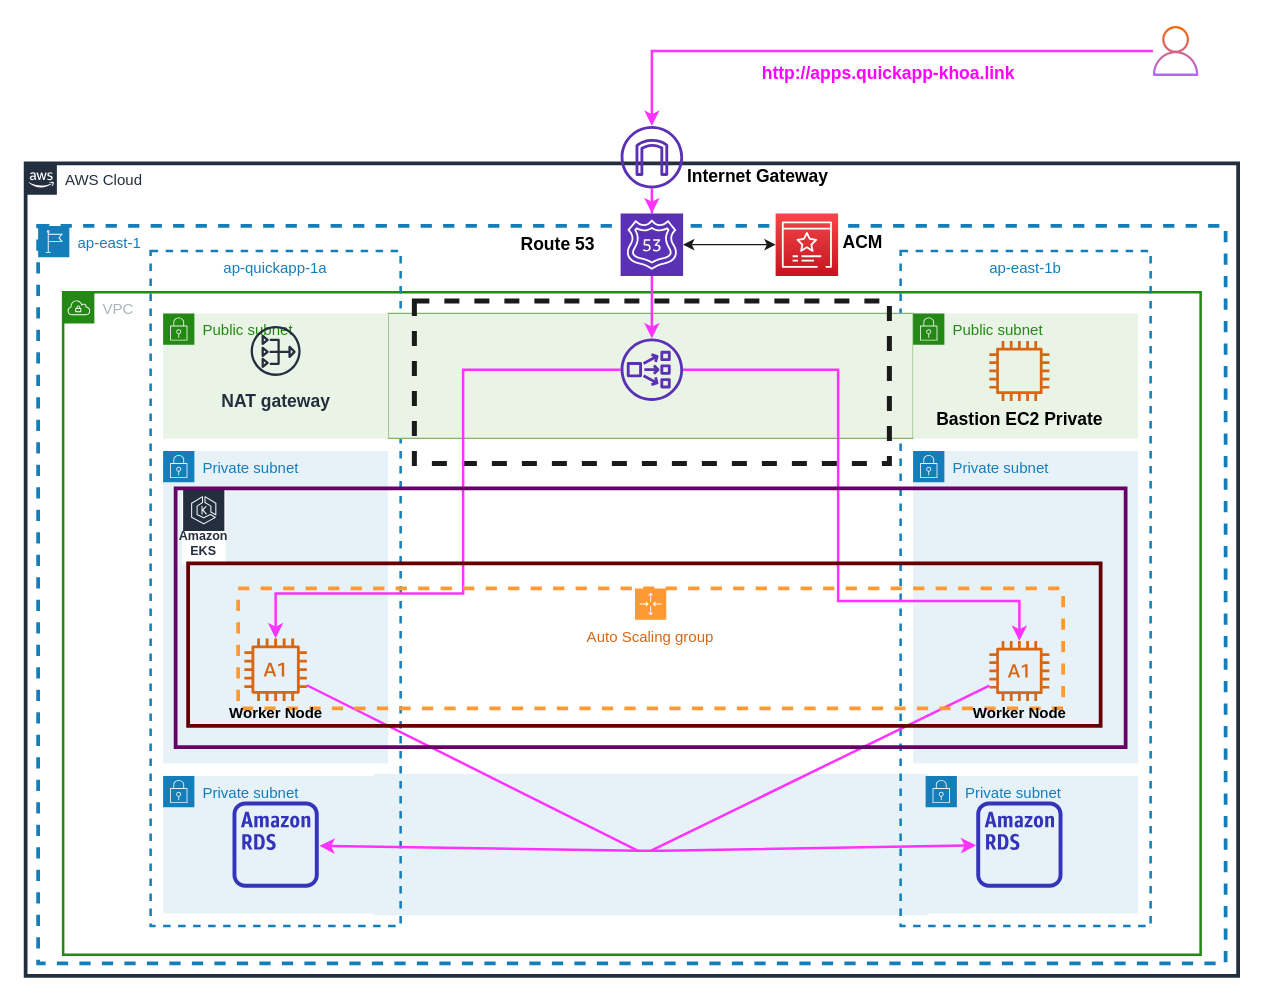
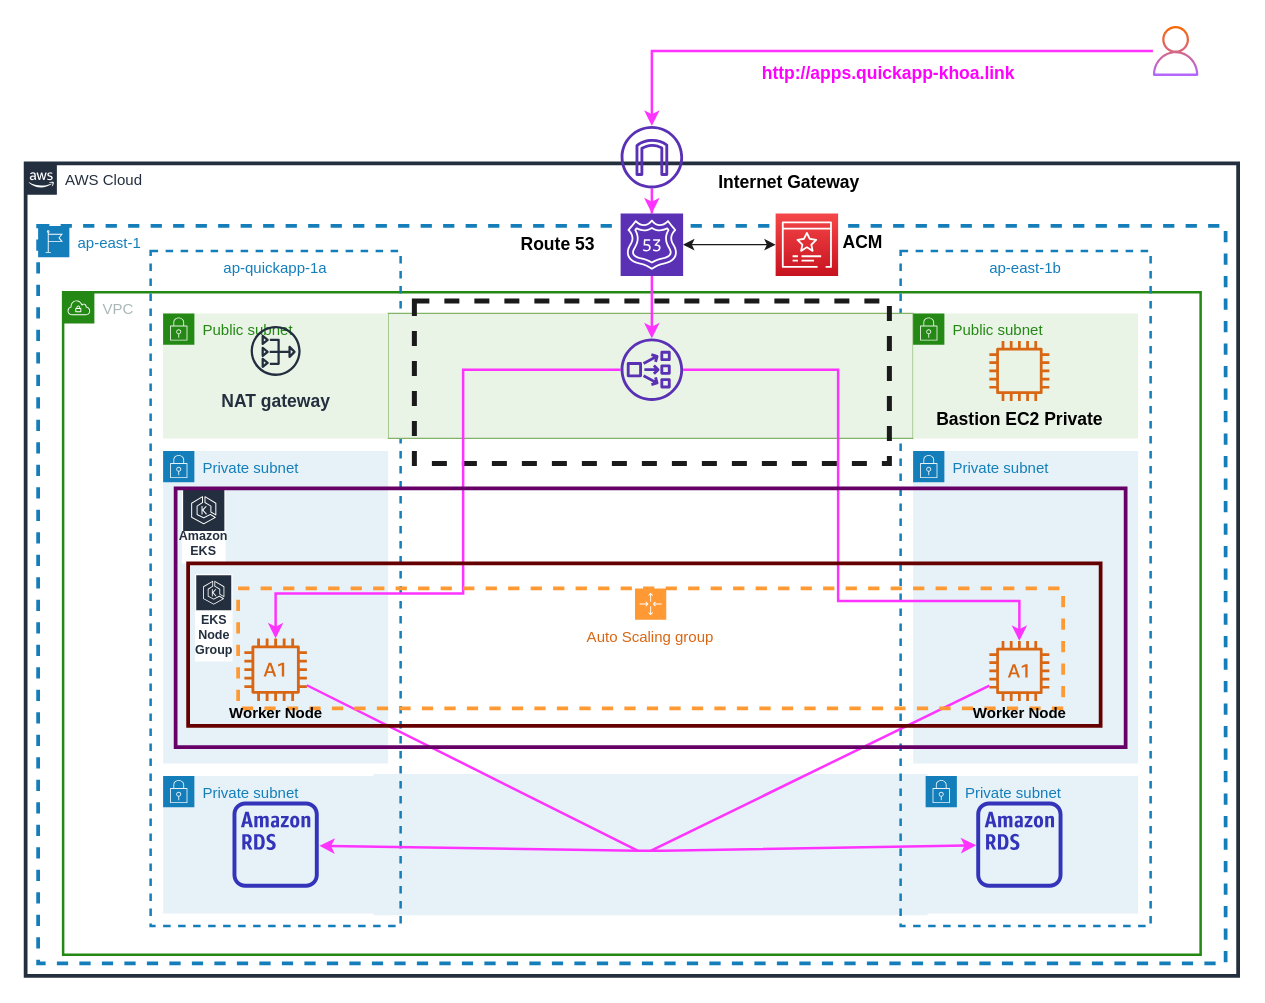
(758, 176) -> (789, 182)
none -> (214, 618)
